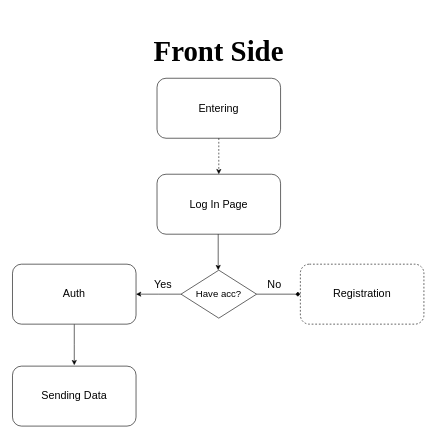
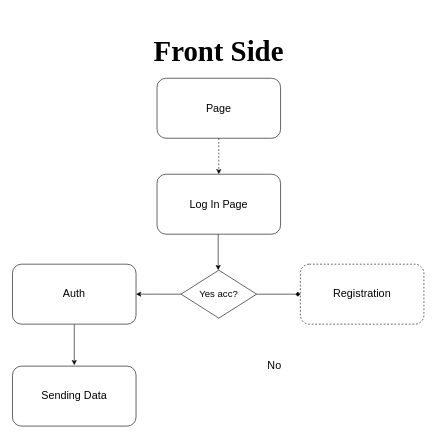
(219, 108) -> (219, 108)
(163, 285) -> none
(275, 285) -> (275, 366)
(219, 294) -> (219, 294)
